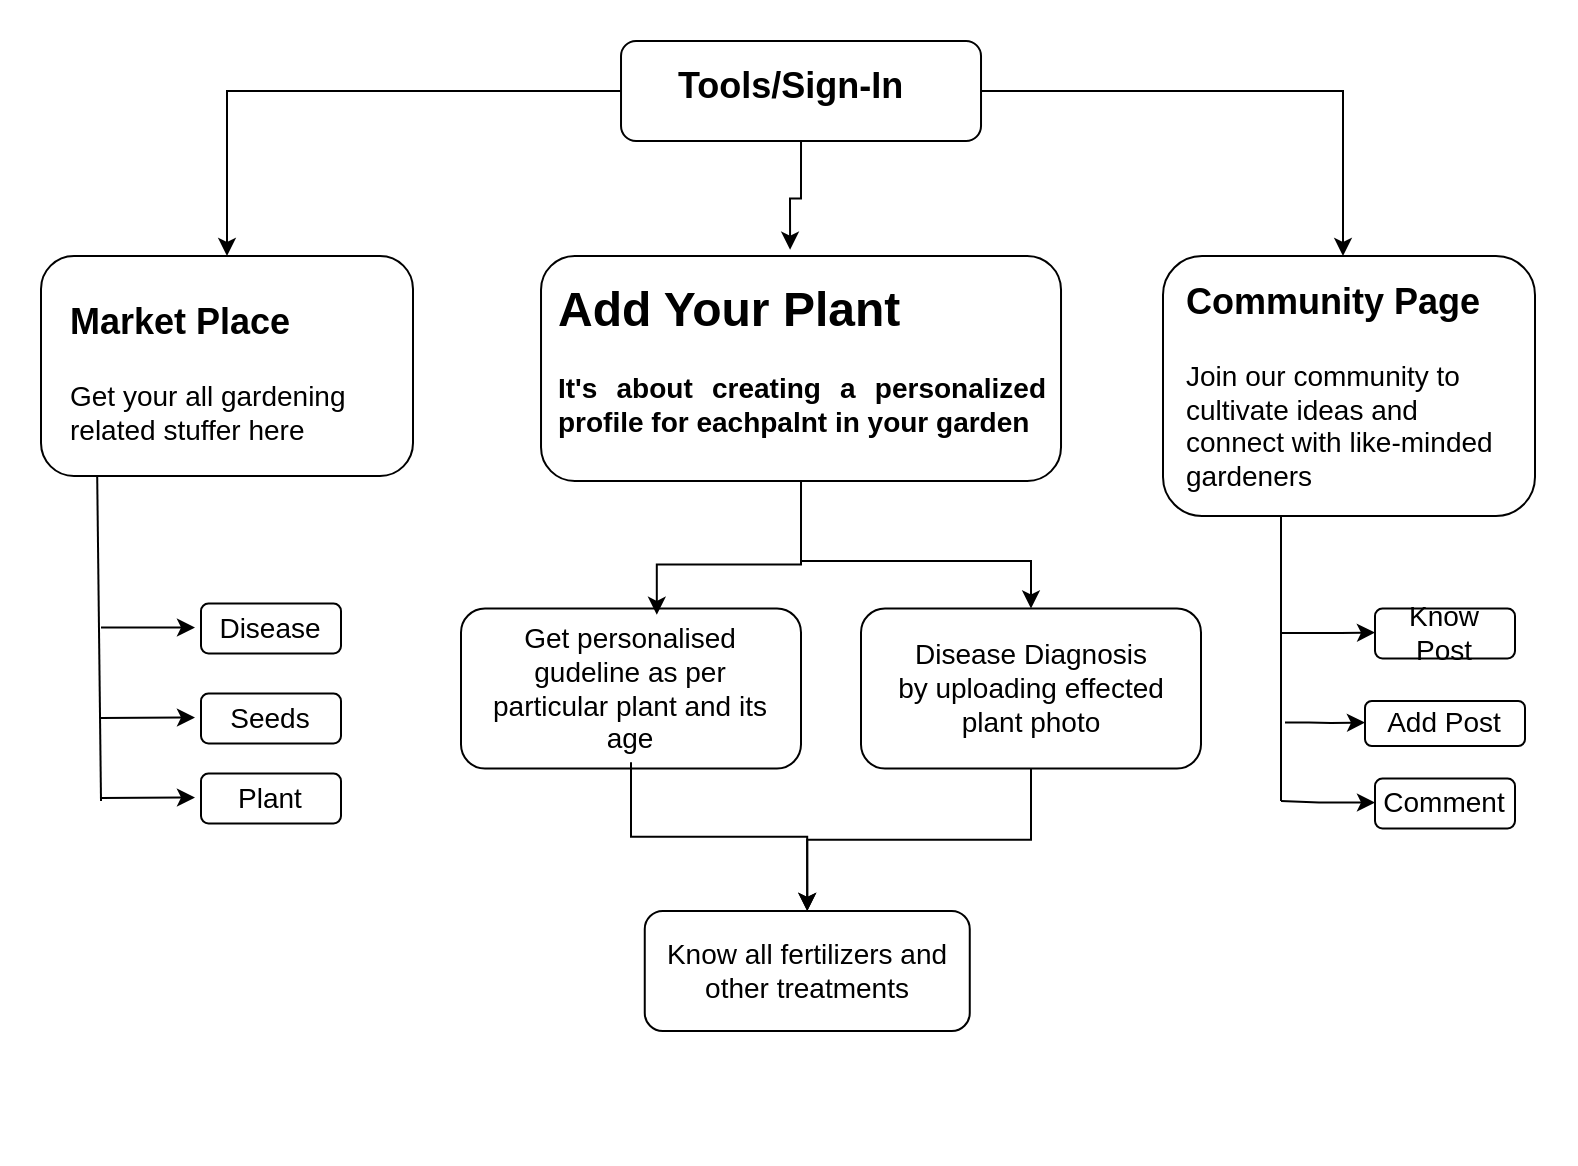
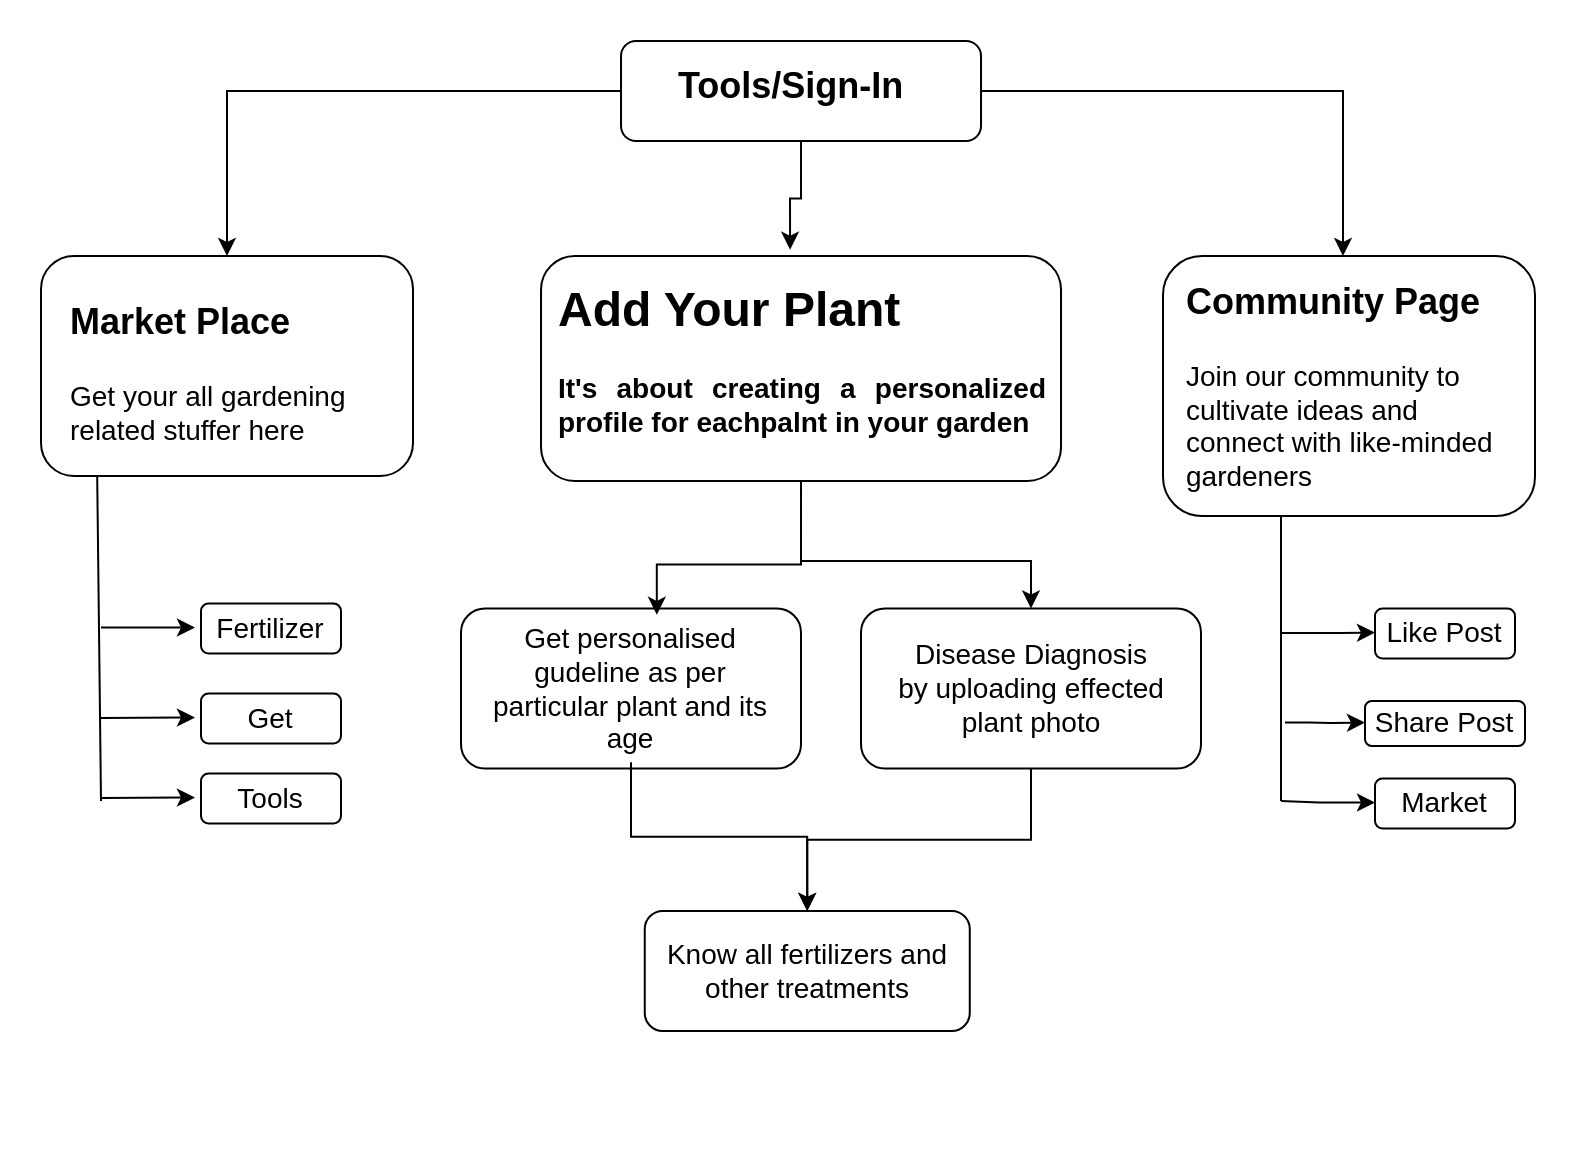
(271, 629) -> (271, 629)
(1445, 633) -> (1445, 633)
(271, 719) -> (271, 719)
(1445, 723) -> (1445, 723)
(271, 799) -> (271, 799)
(1445, 803) -> (1445, 803)
